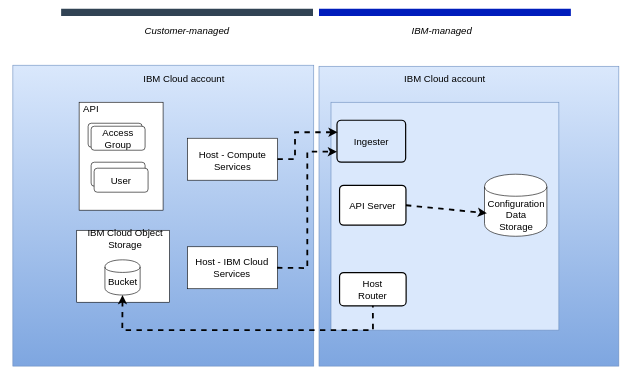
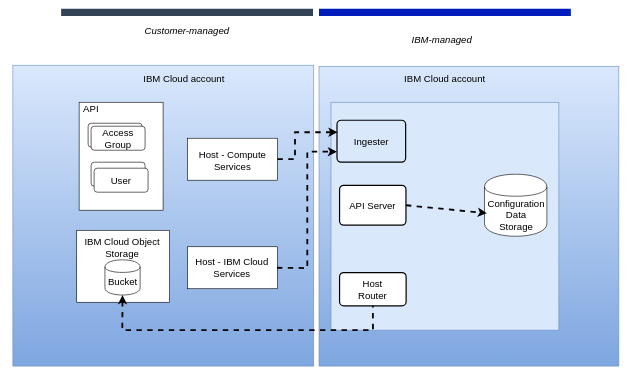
(442, 30) -> (442, 39)
(125, 239) -> (122, 248)
